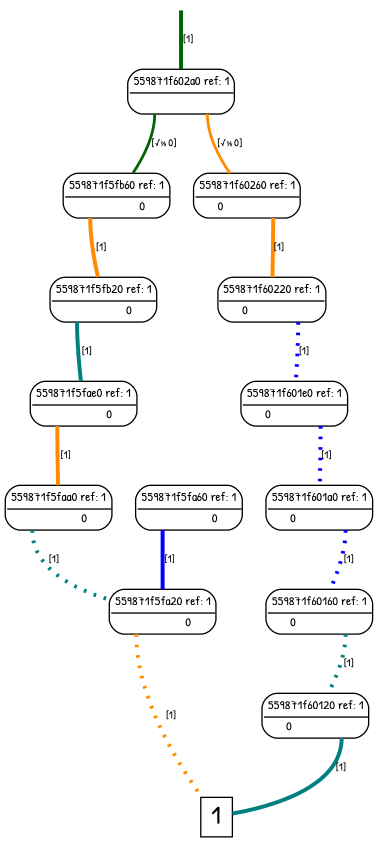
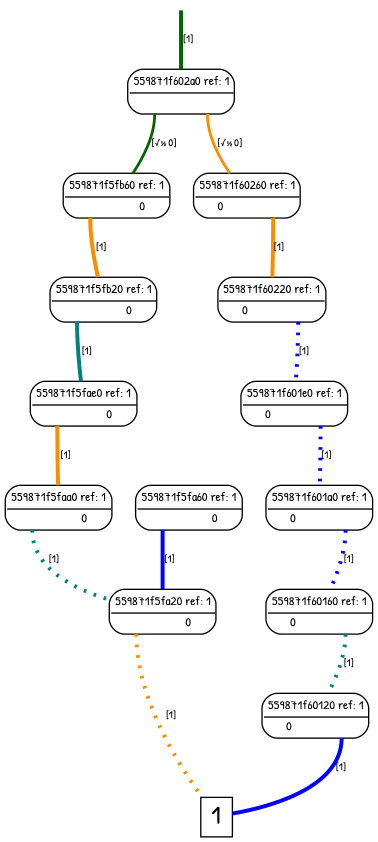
(300, 792) -> (300, 792)
